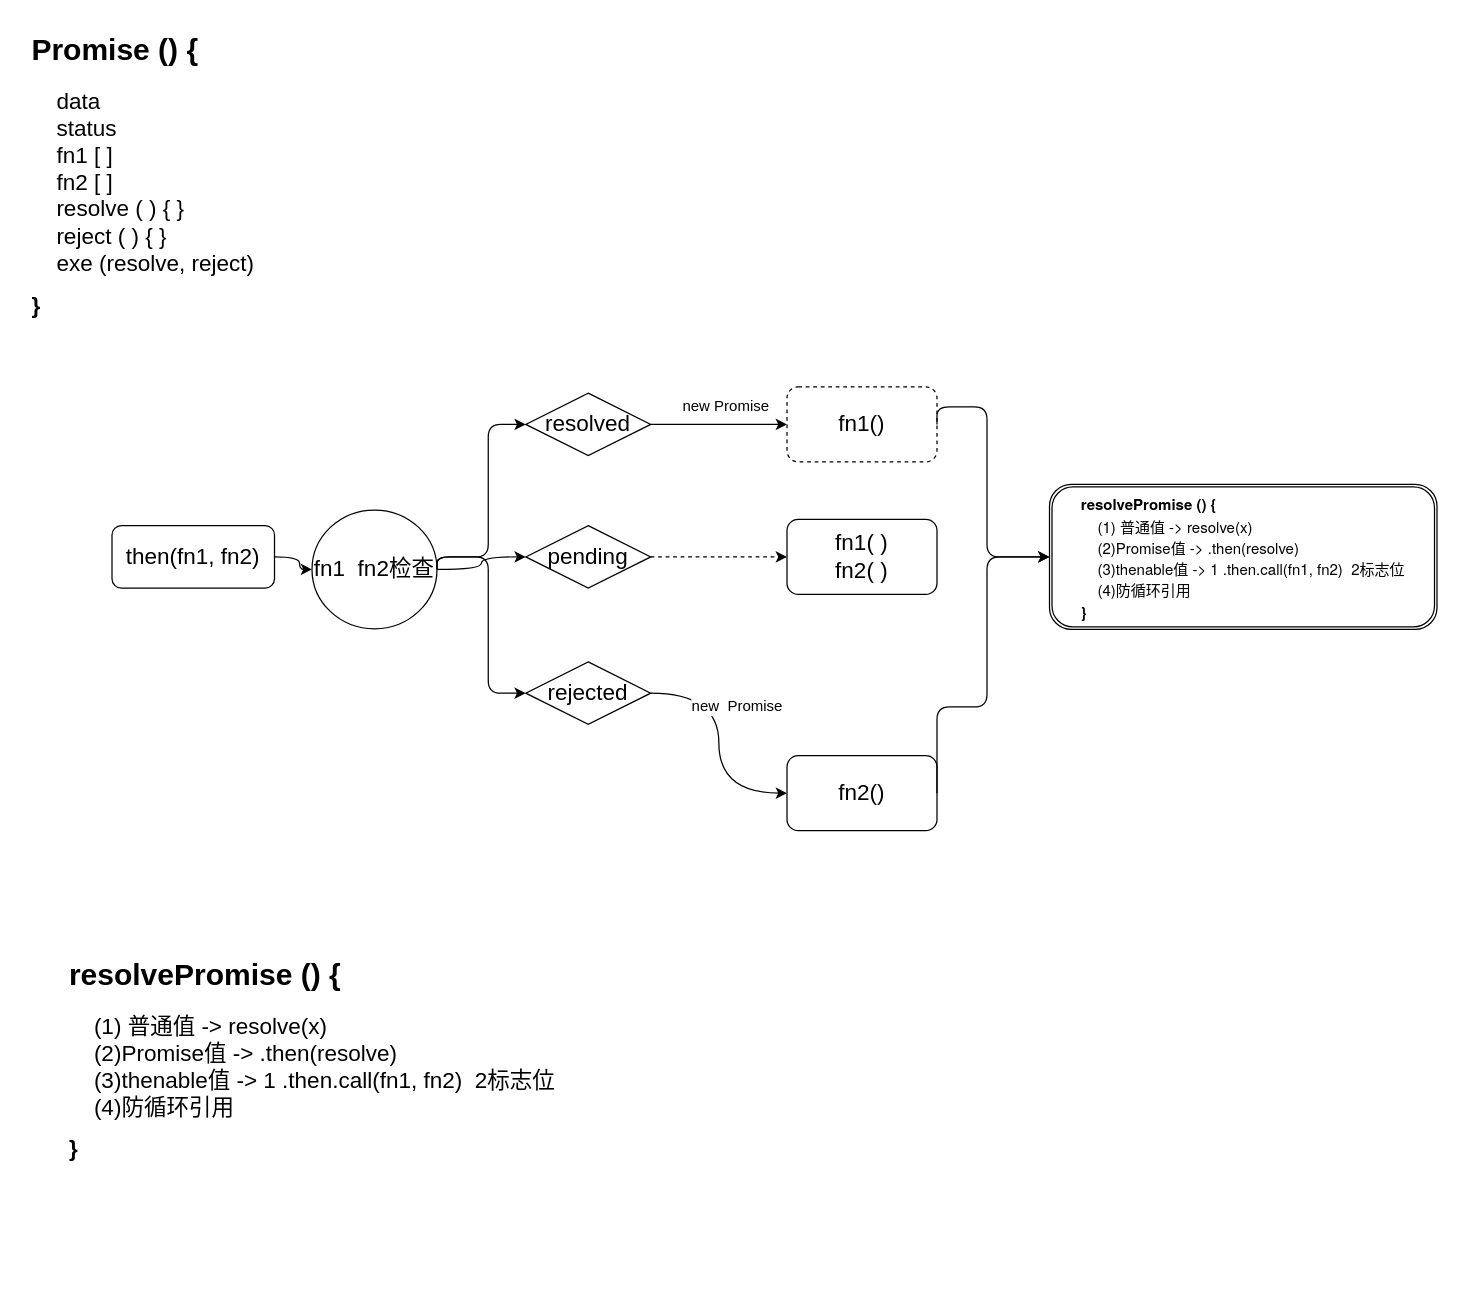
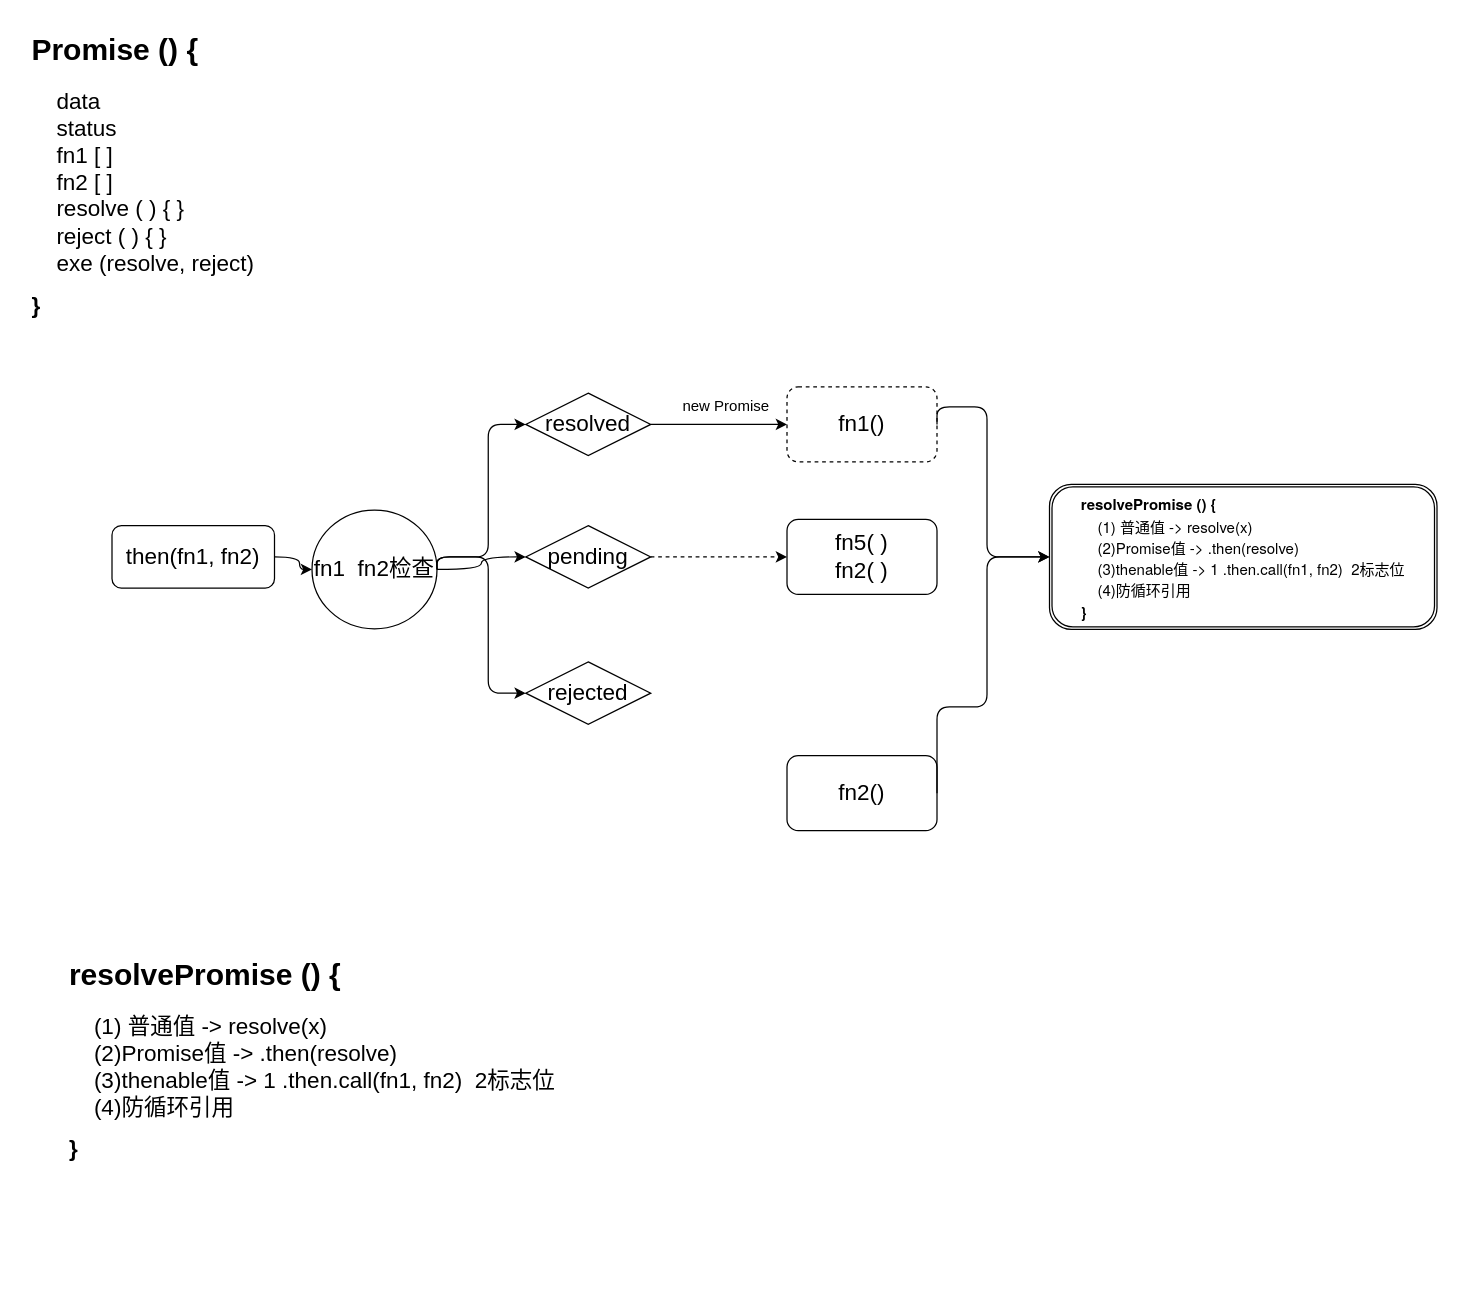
(862, 557) -> (862, 557)
(719, 740) -> none
